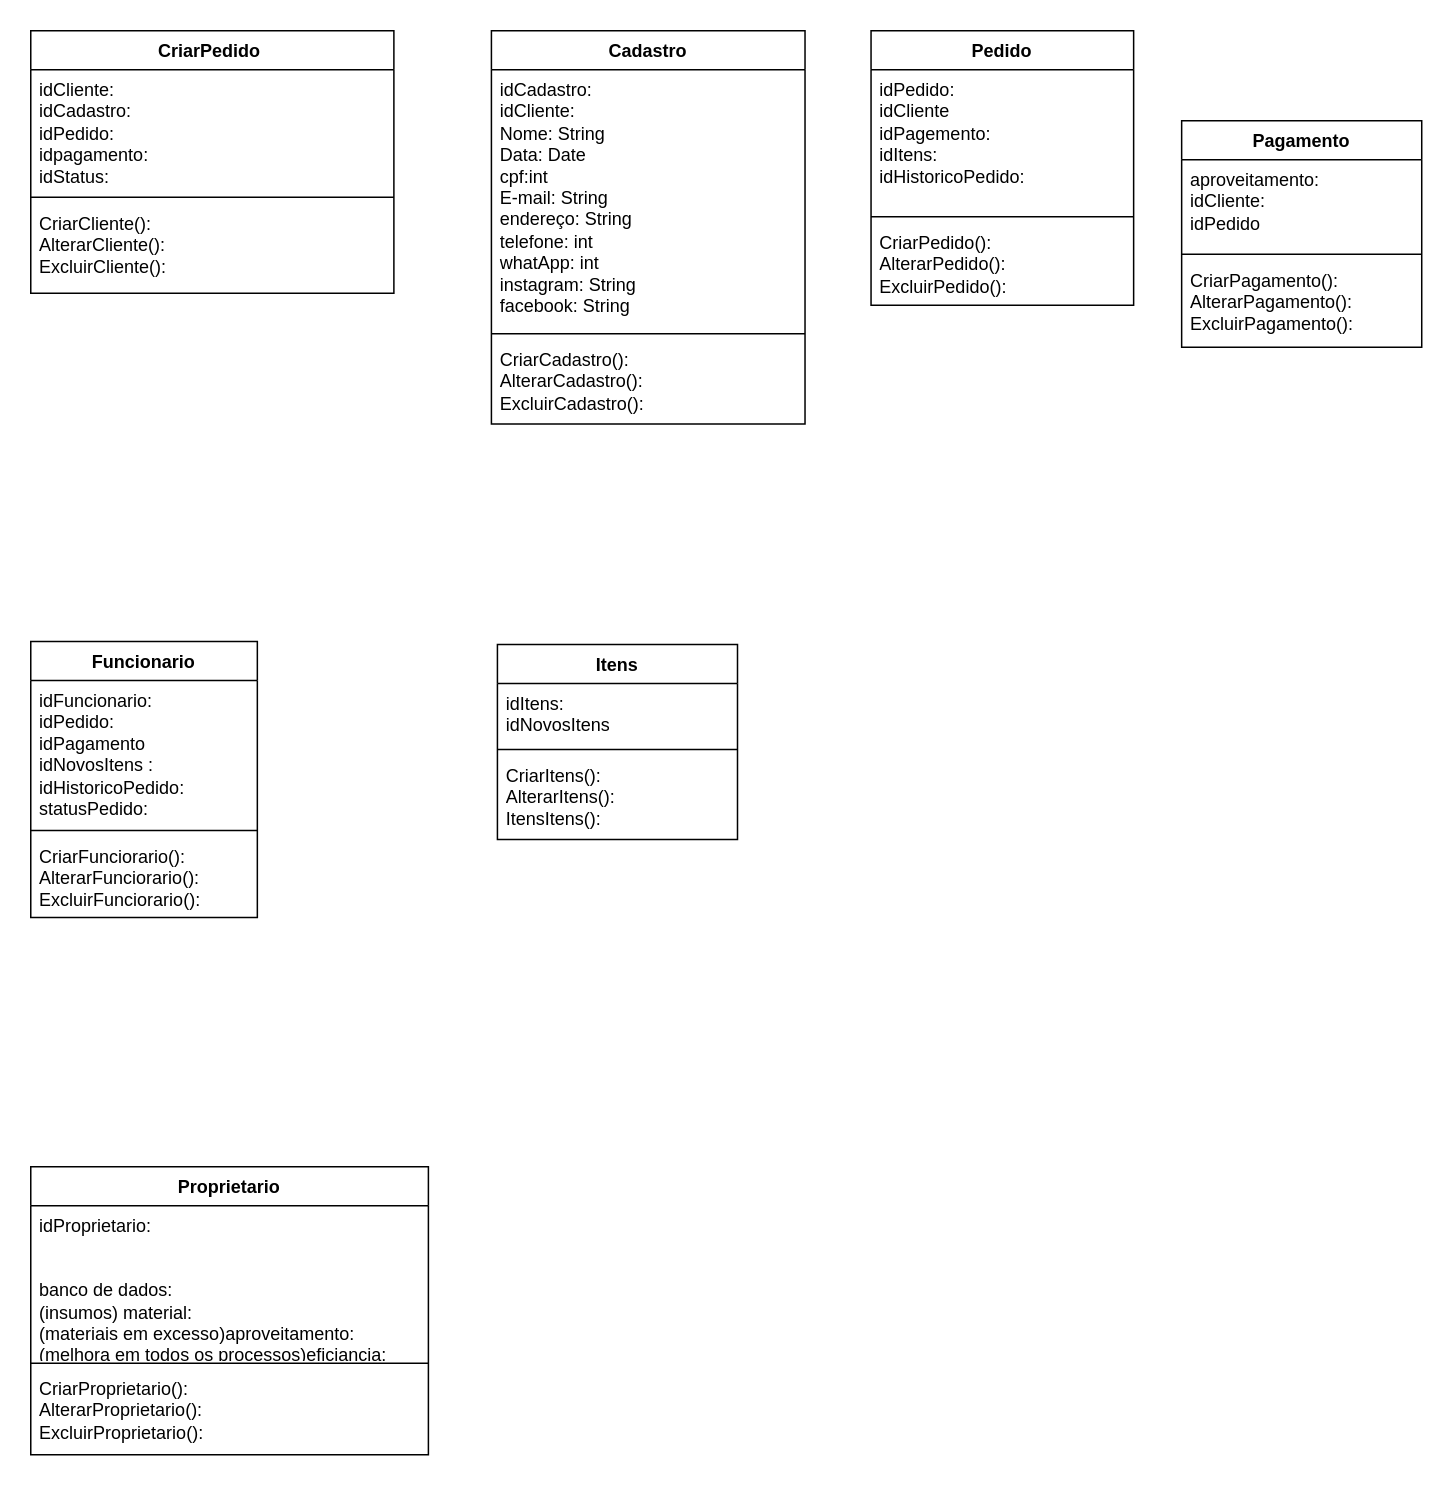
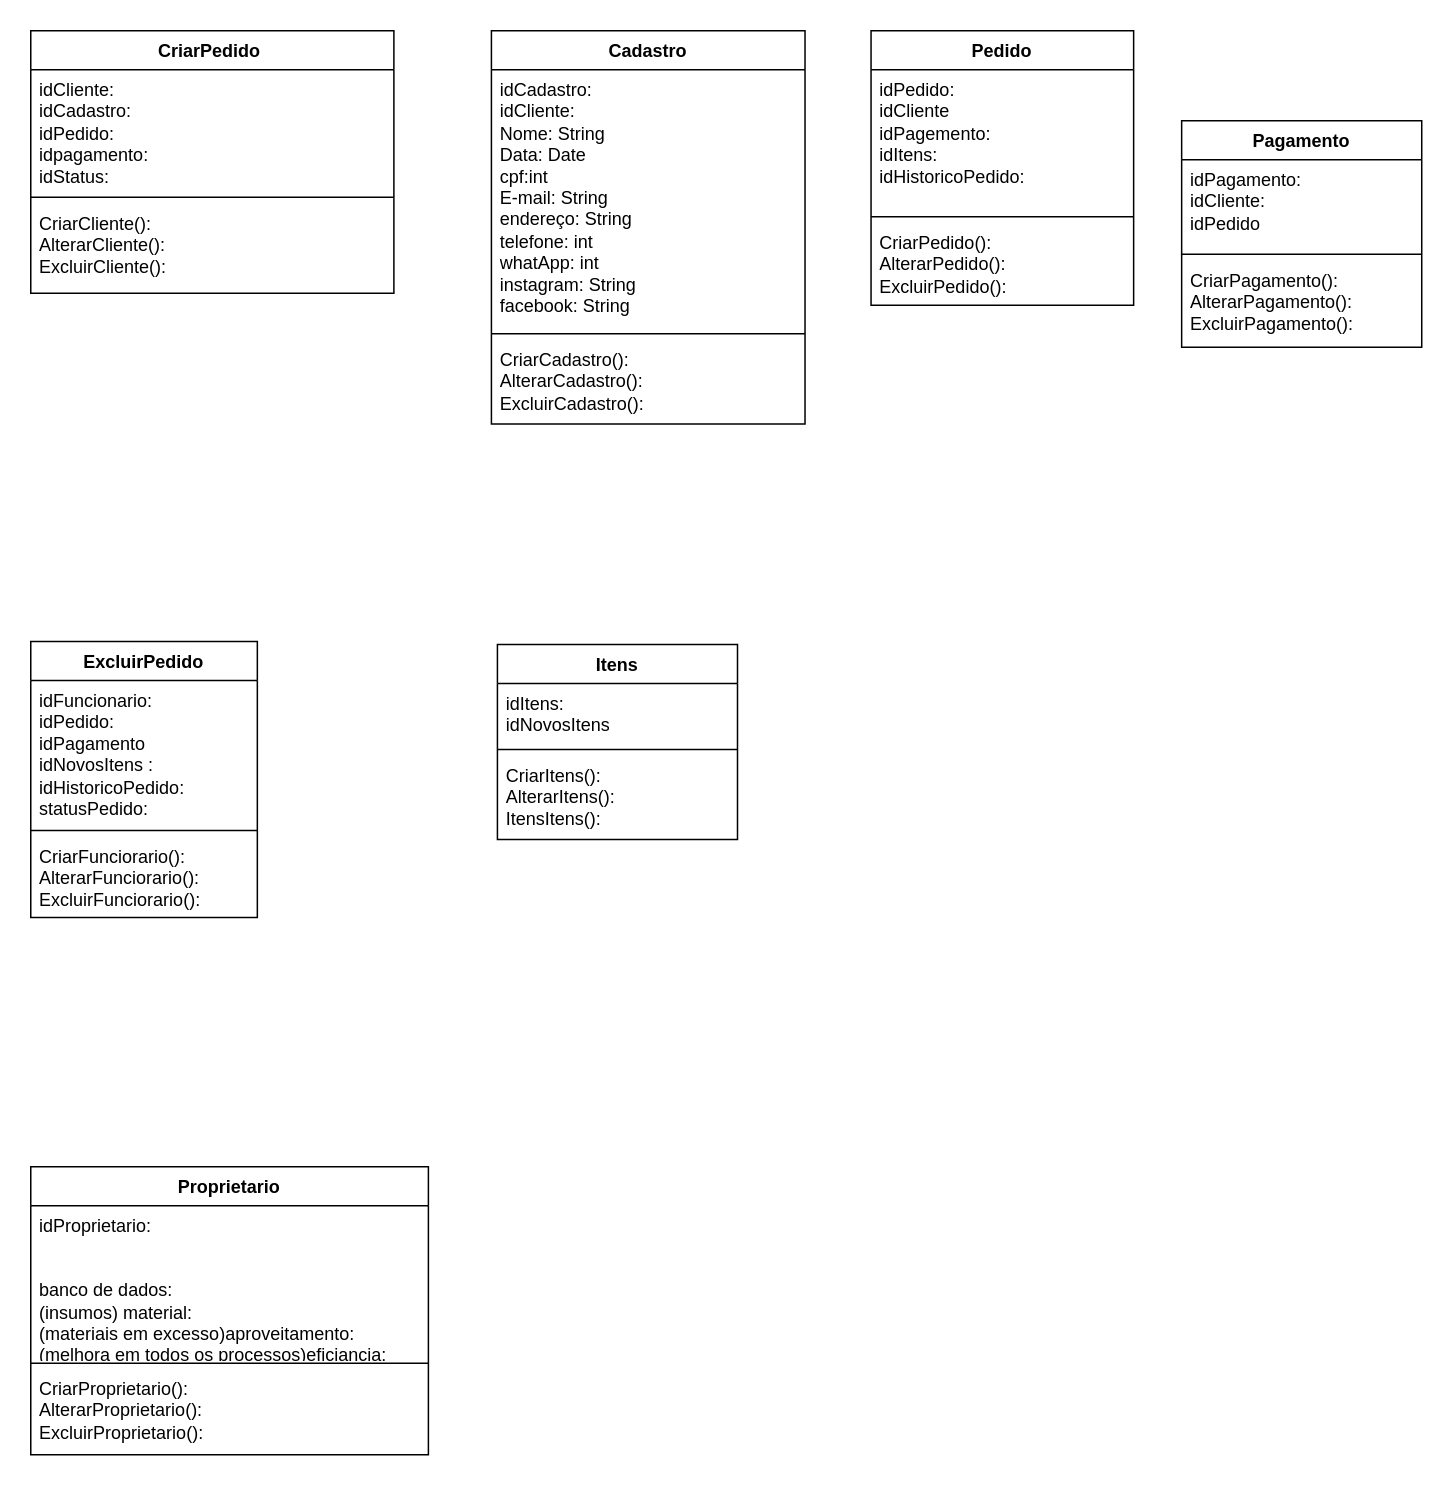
(1261, 203) -> (1246, 203)
(144, 663) -> (144, 663)
